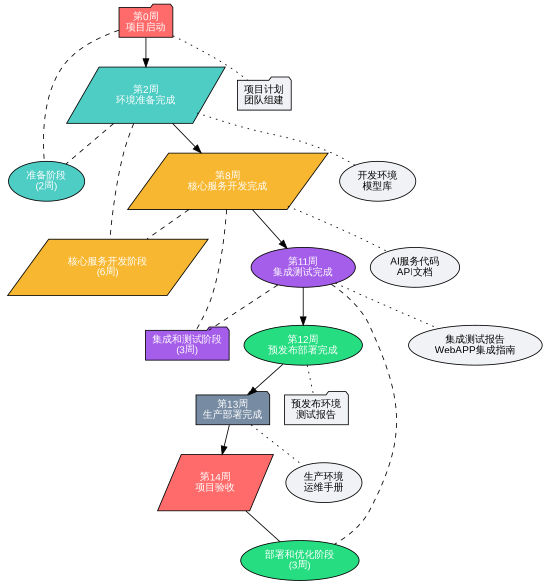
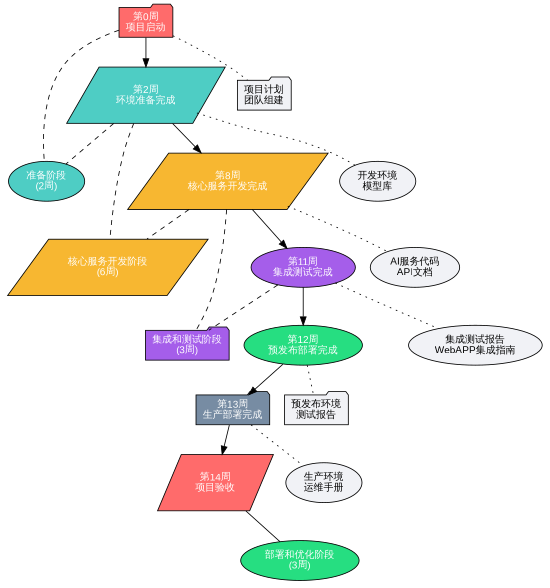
(396, 414) -> none
